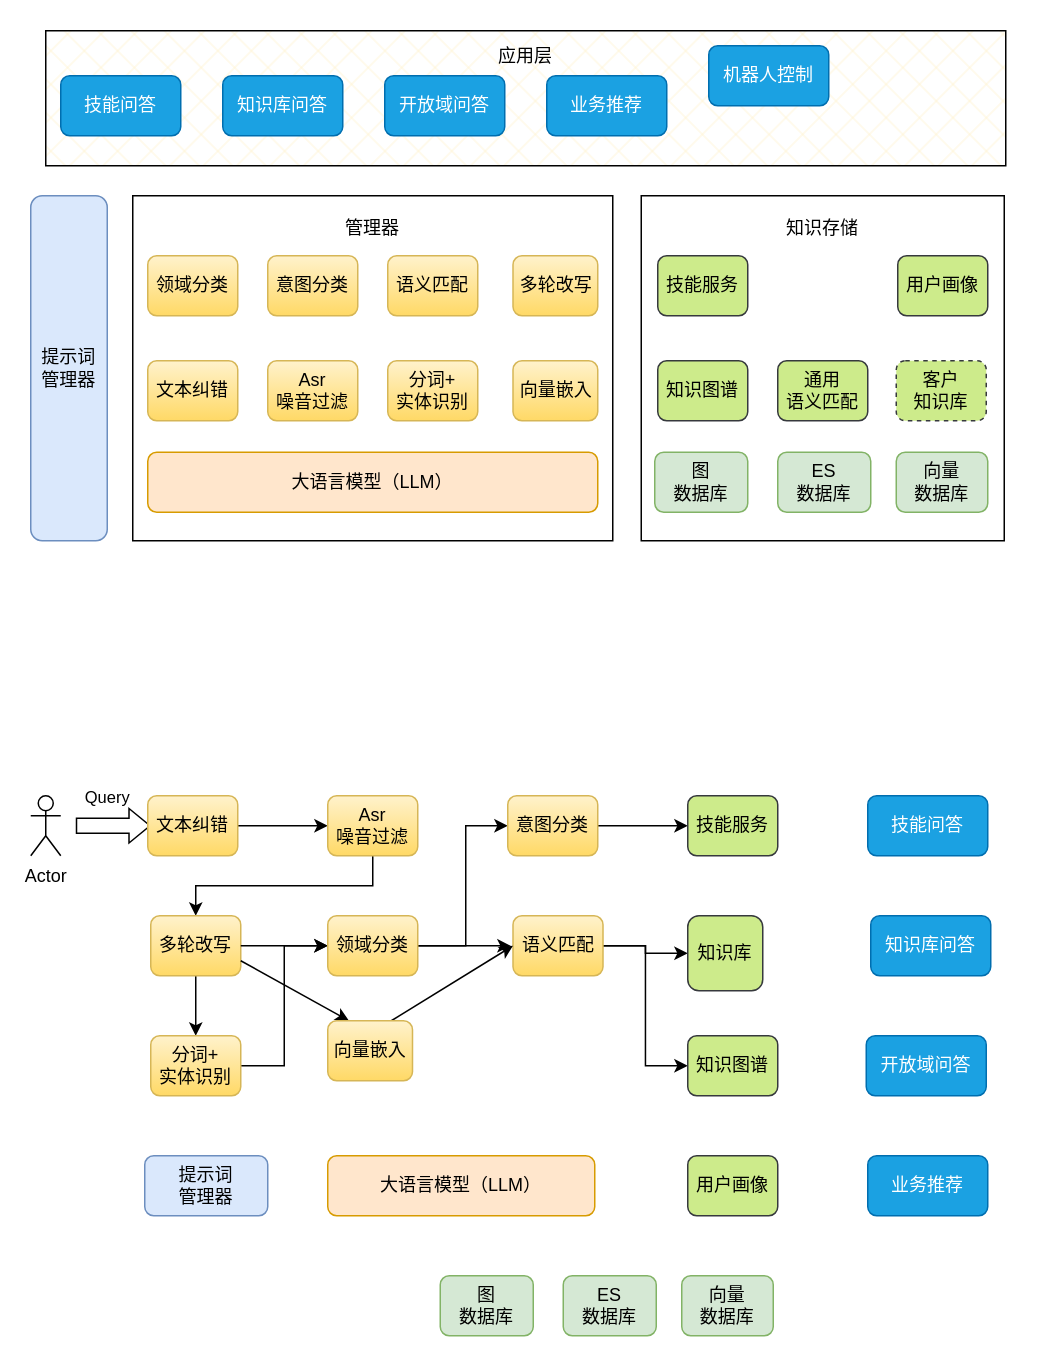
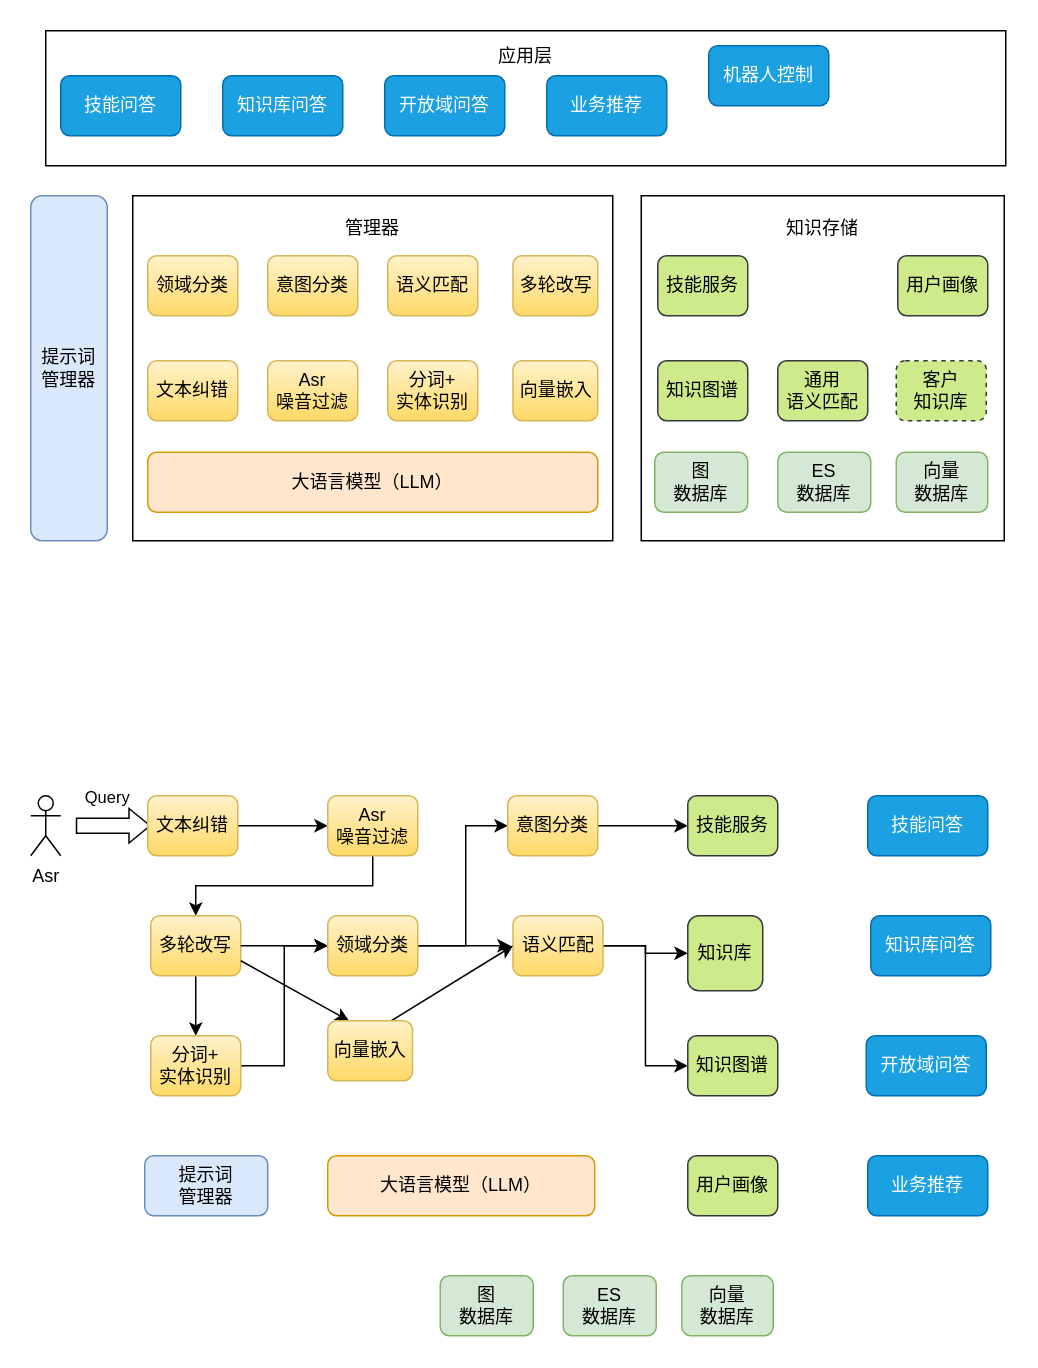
(526, 98) -> (526, 98)
(47, 877) -> (47, 877)
